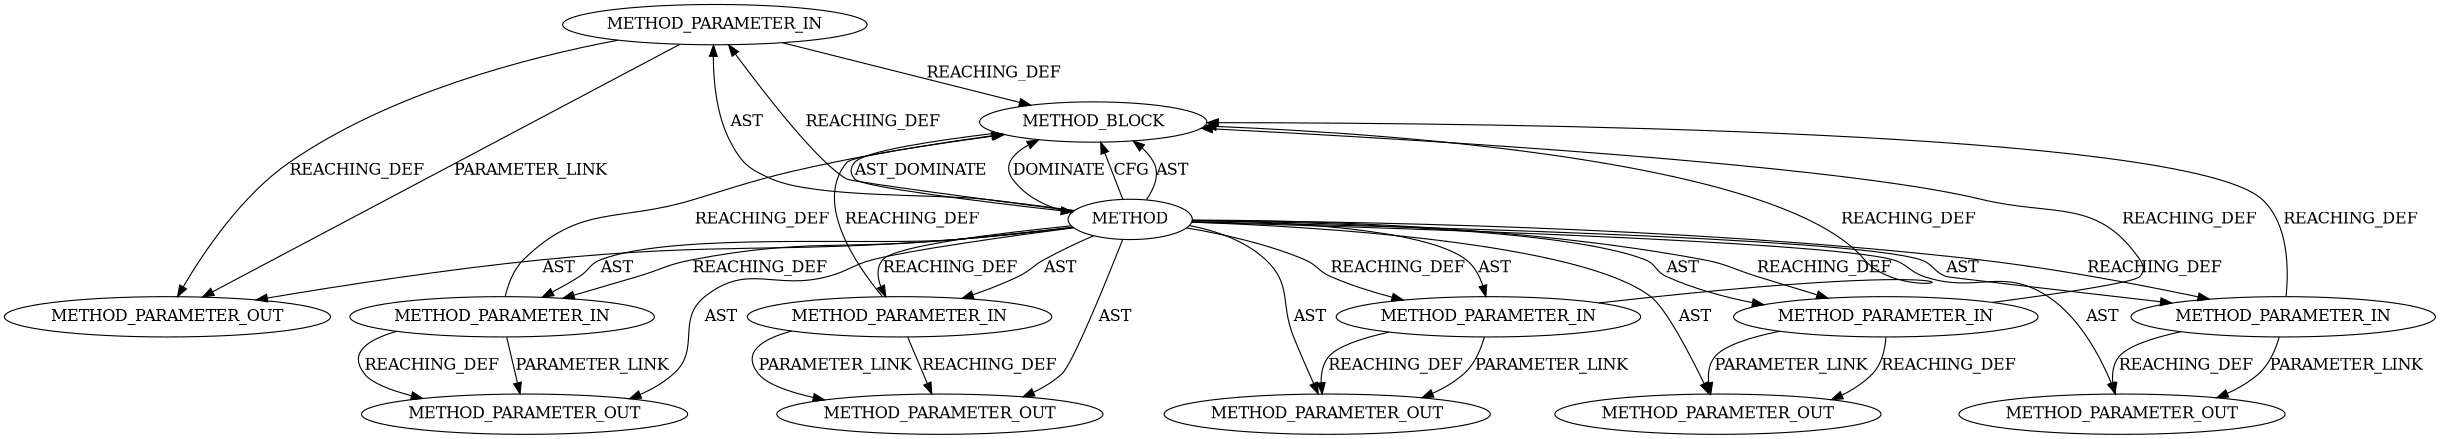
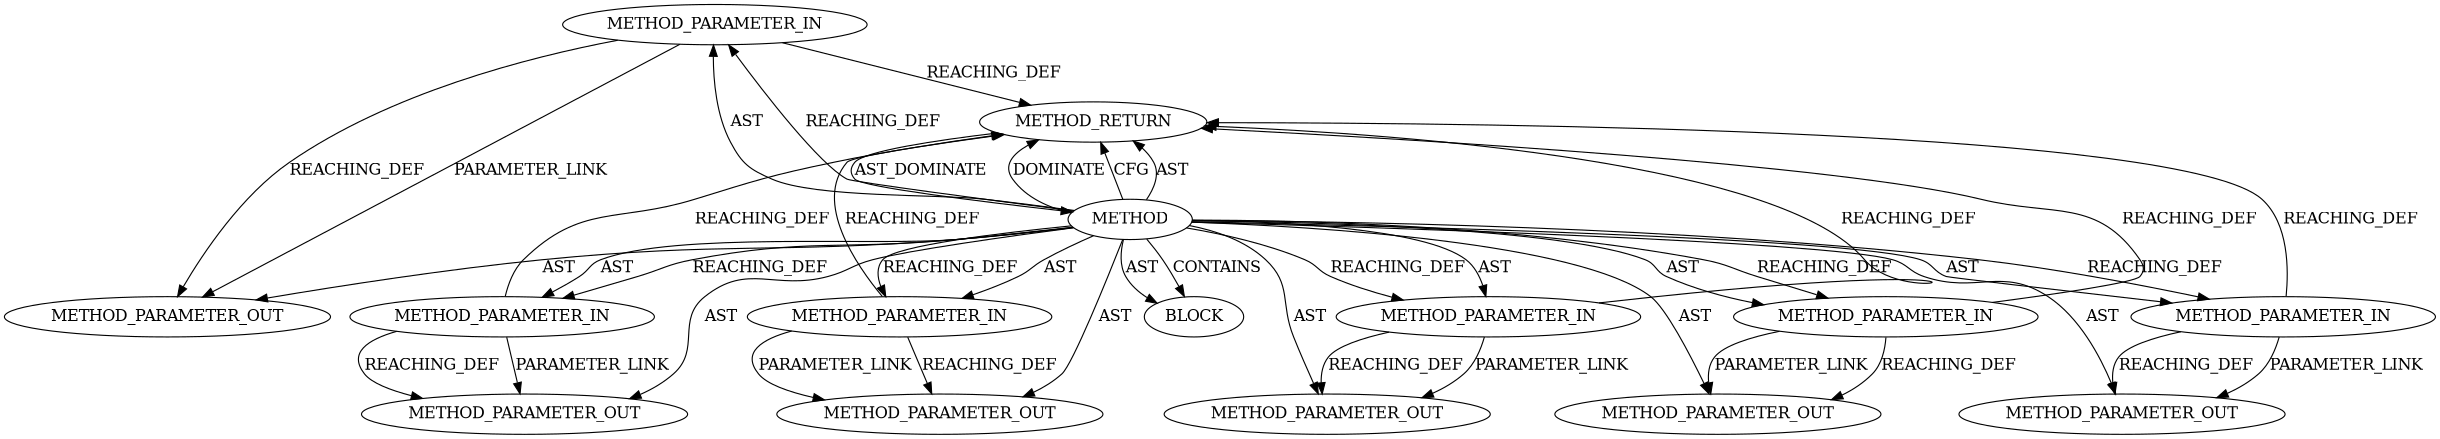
(1093, 122) -> (1093, 122)
none -> (1194, 317)
